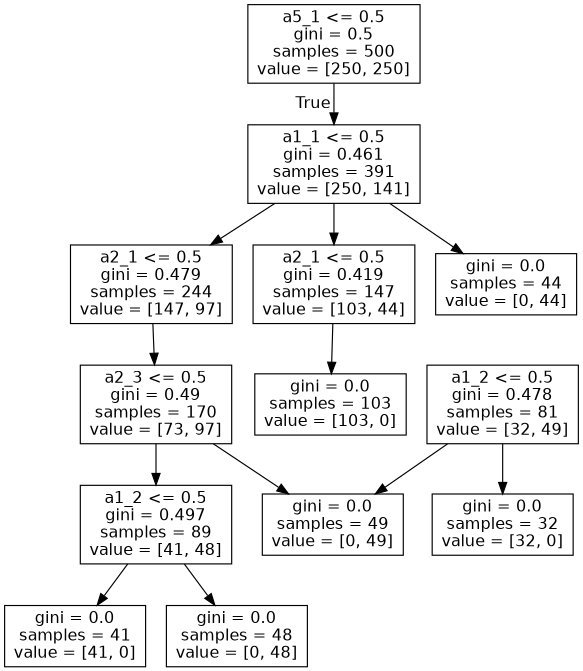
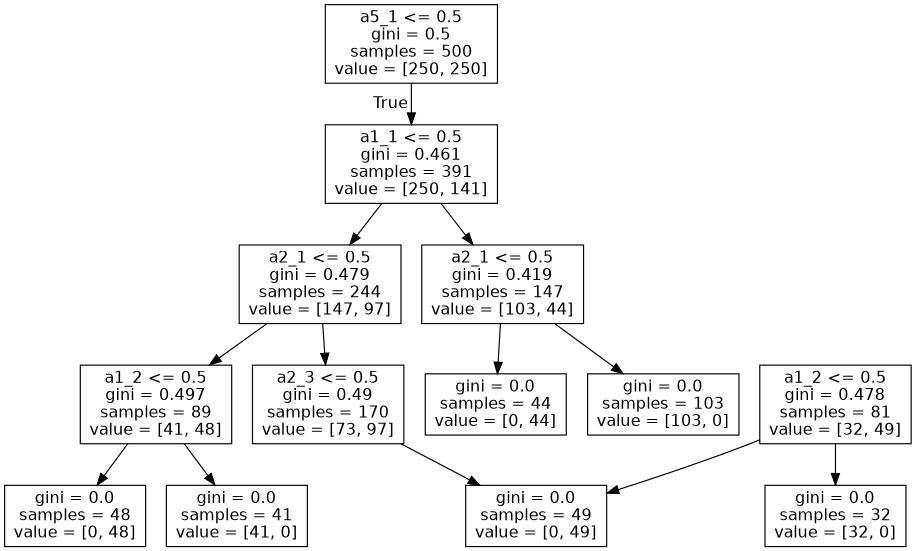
(422, 225) -> (499, 343)
(156, 459) -> (243, 341)
